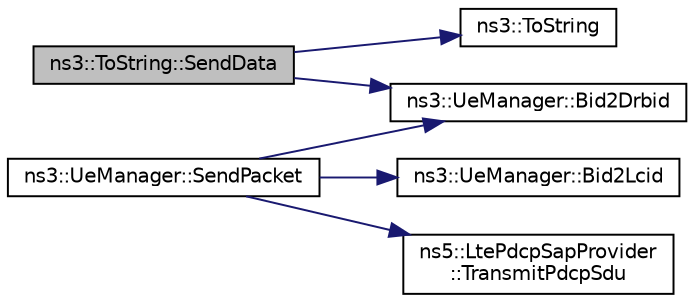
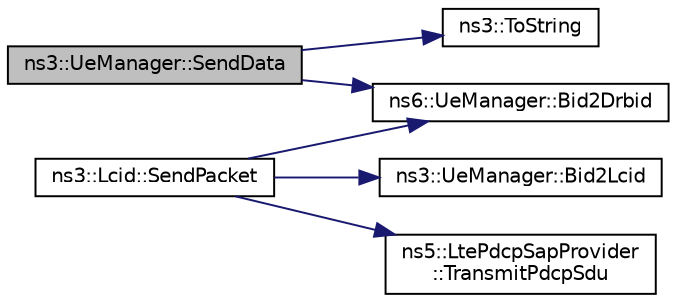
(164, 65) -> (155, 65)
(538, 103) -> (521, 103)
(164, 178) -> (155, 178)
